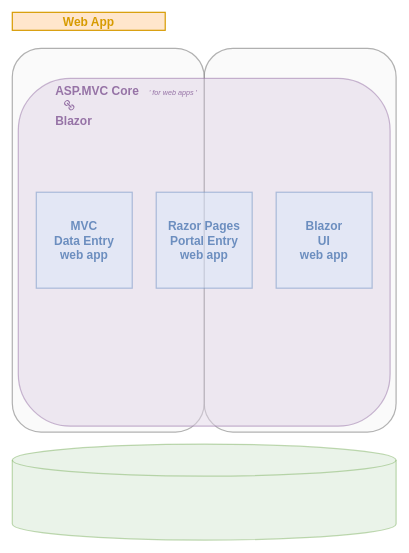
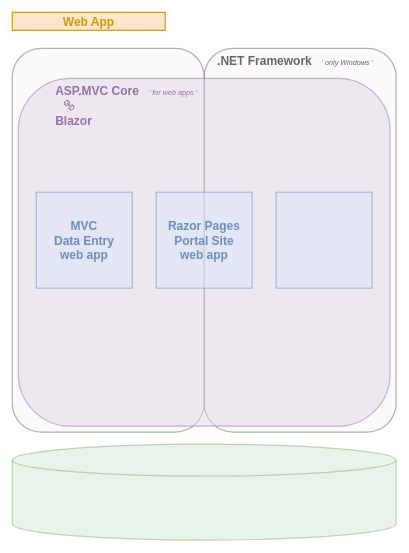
none -> (300, 60)
(204, 240) -> (204, 240)
(324, 240) -> none
